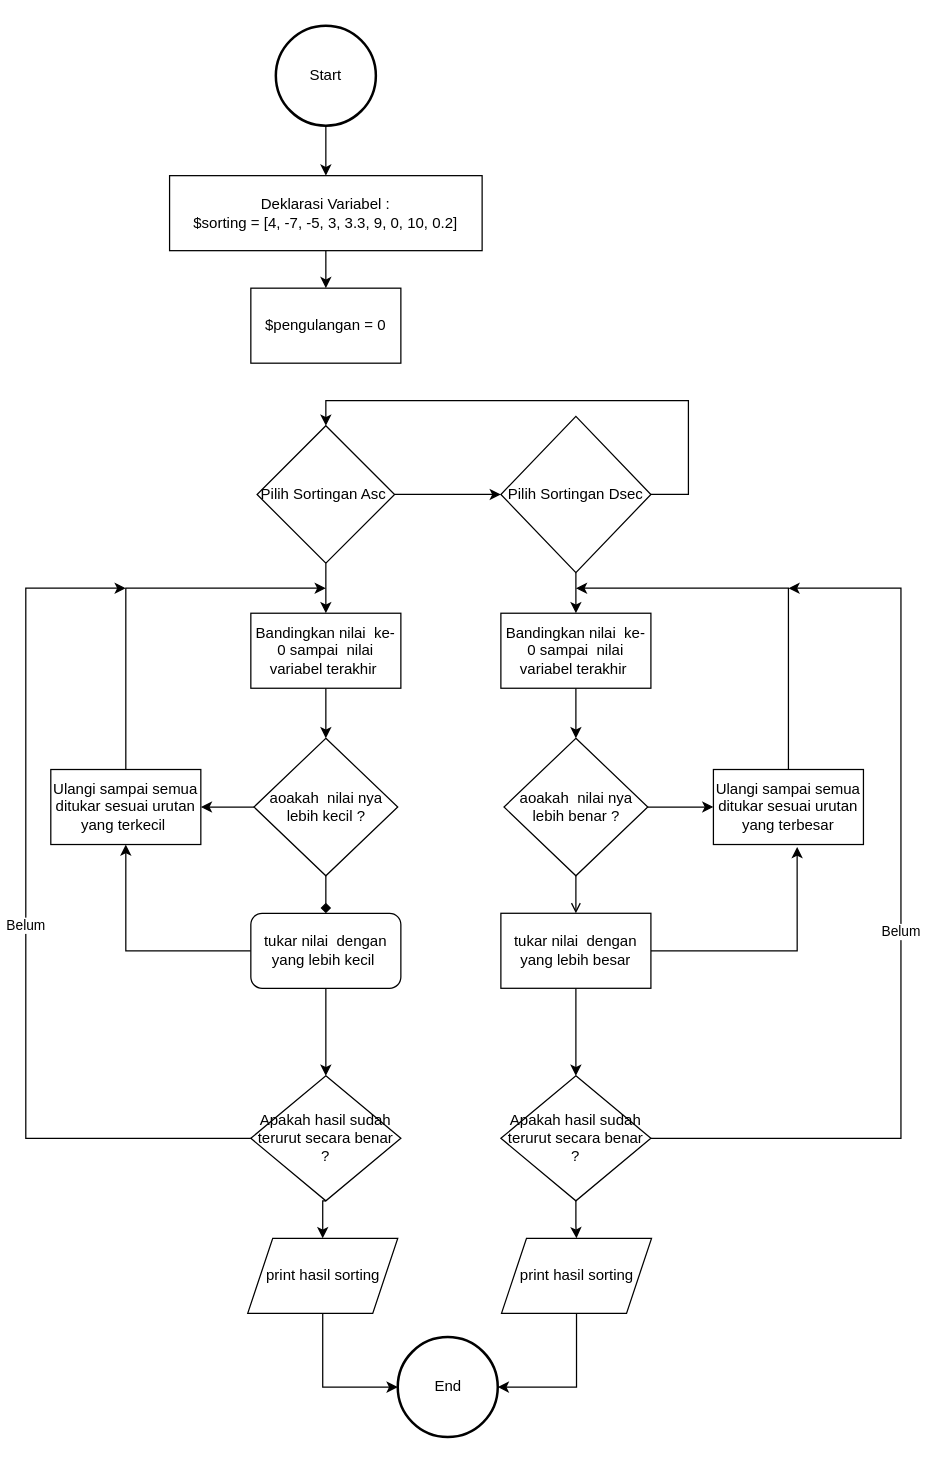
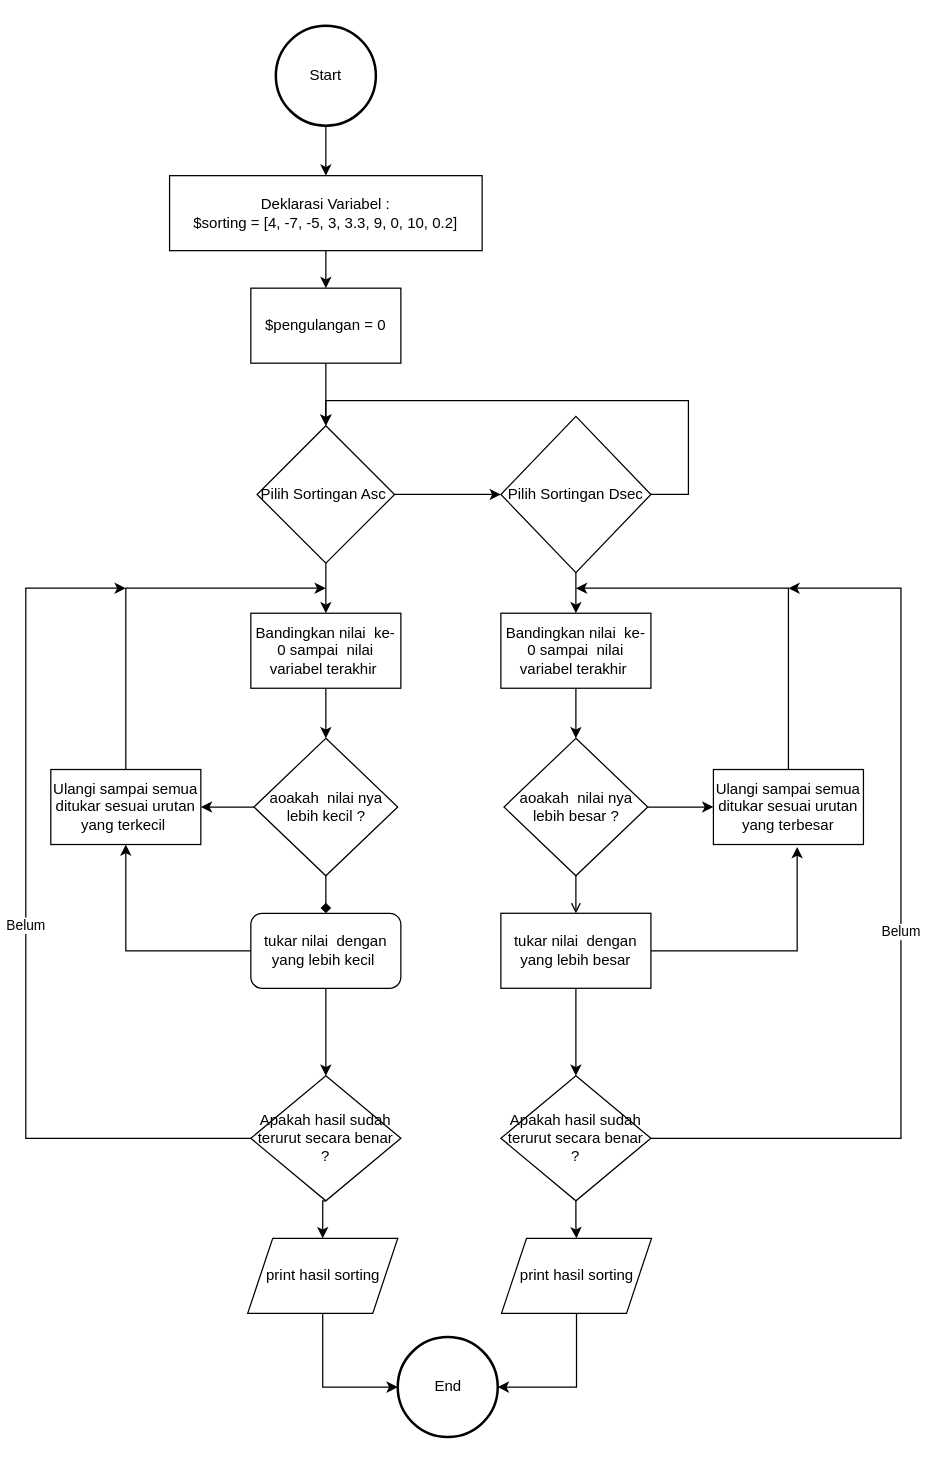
none -> (326, 380)
(576, 807) -> (576, 807)
